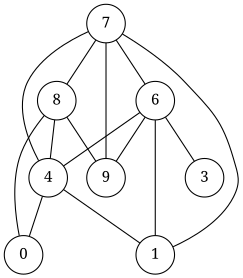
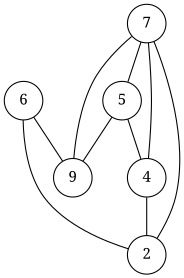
(131, 62) -> none
(57, 101) -> (122, 101)
(98, 142) -> none
(205, 178) -> none
(24, 255) -> none
(155, 255) -> (147, 255)
